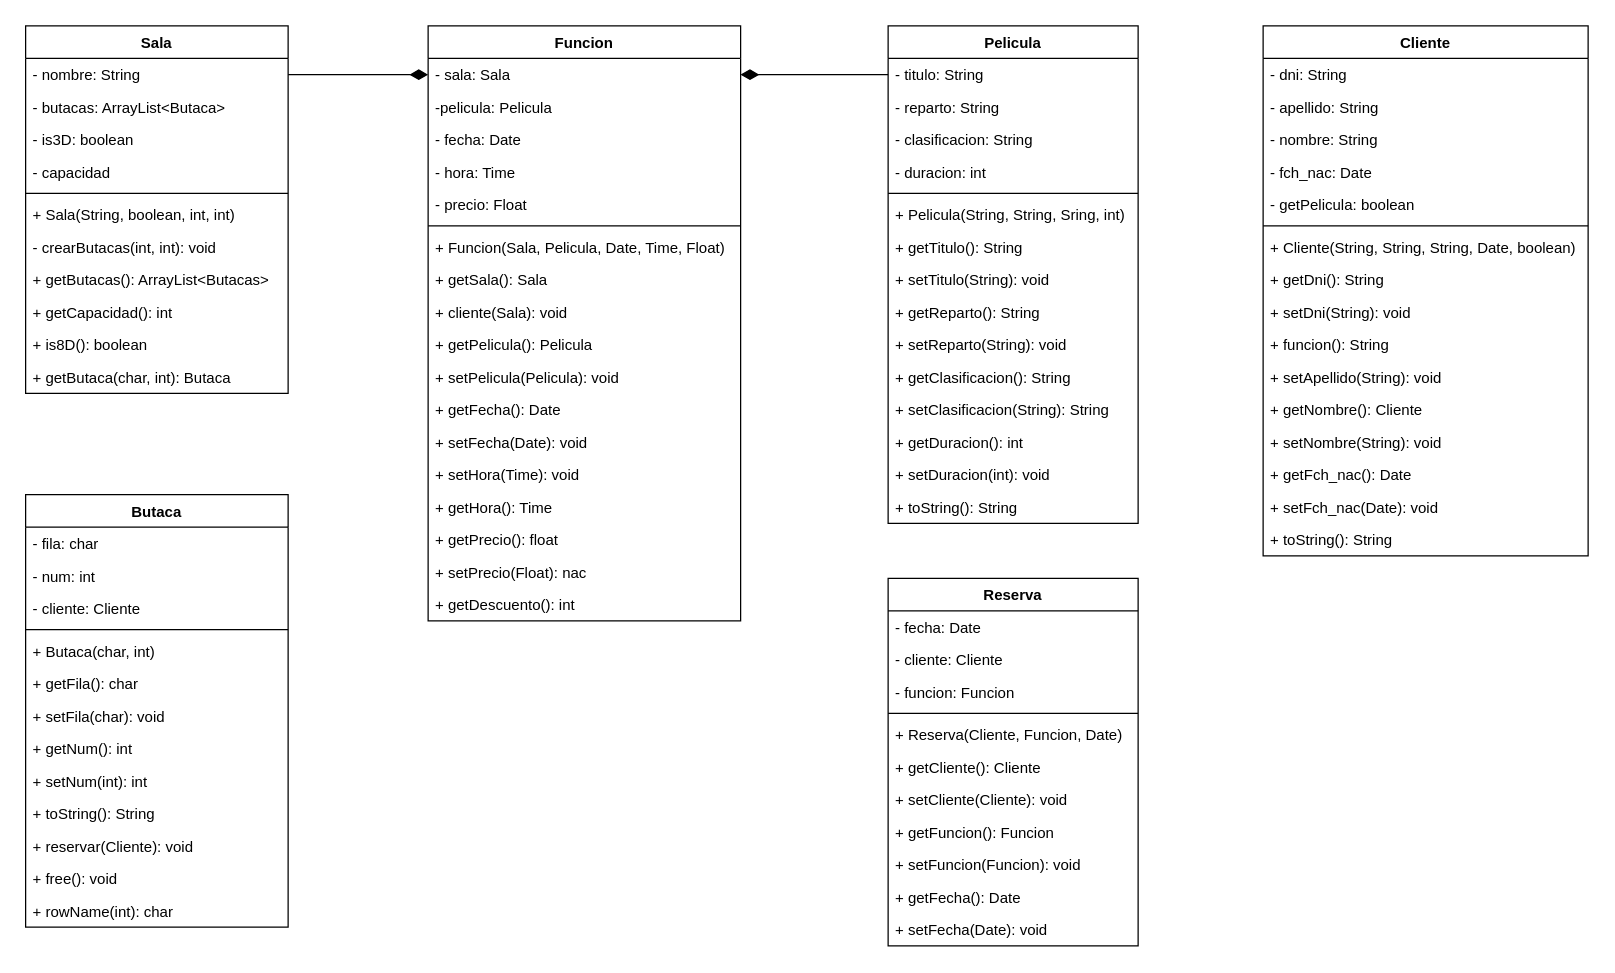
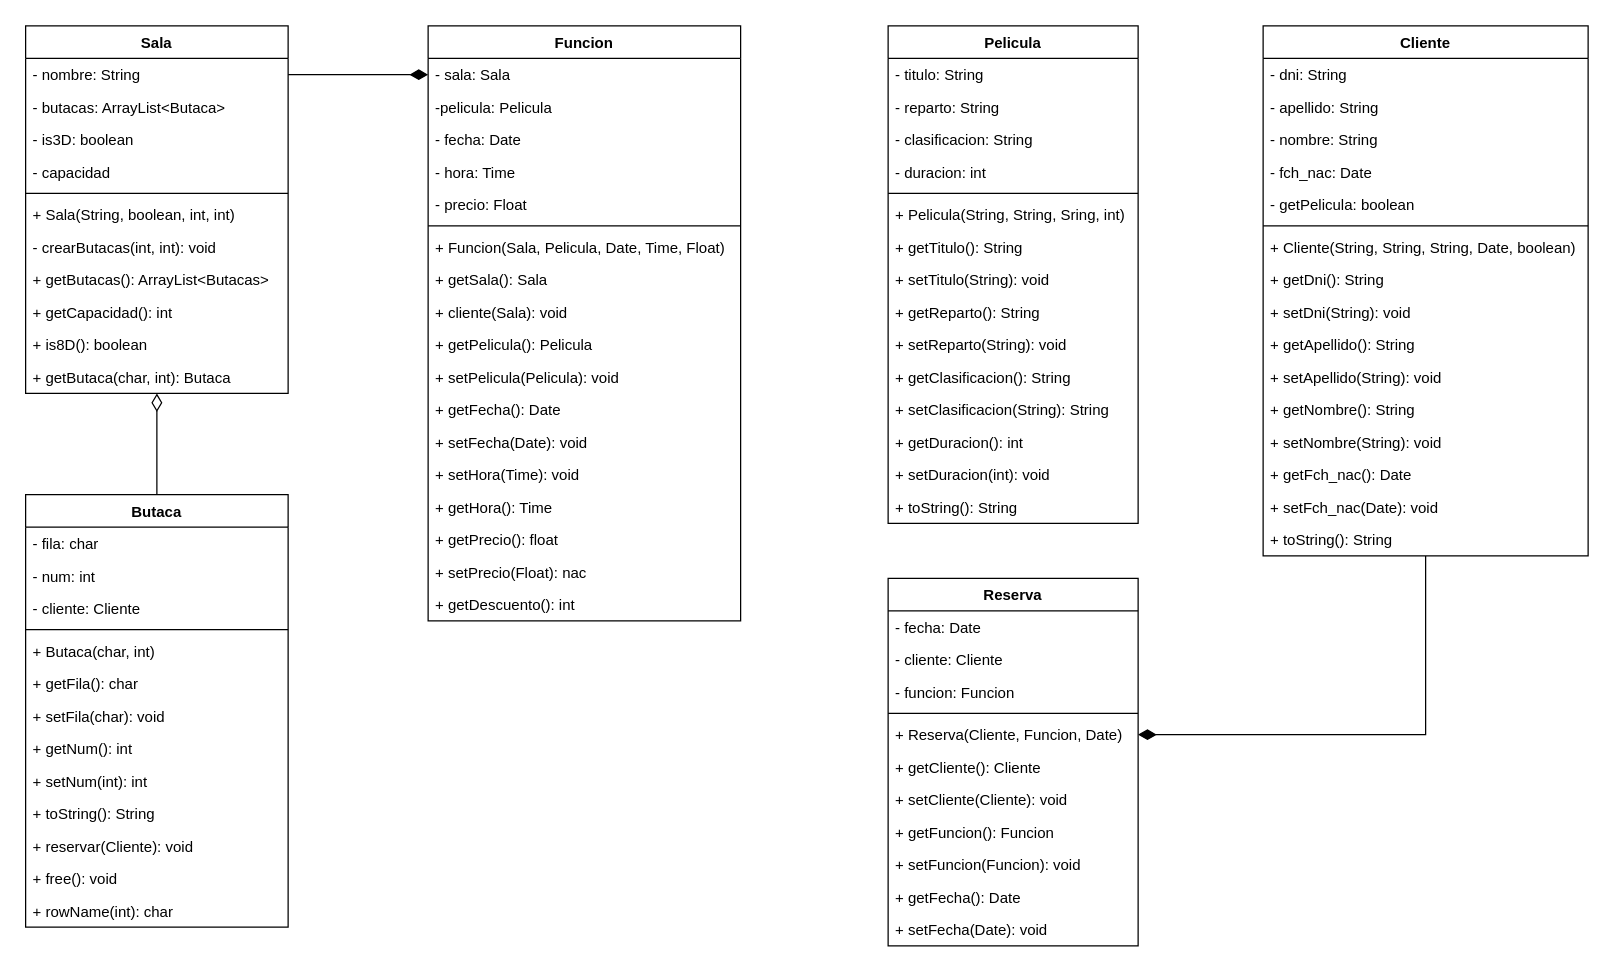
(822, 74) -> none
(1340, 345) -> (1353, 345)
(1353, 410) -> (1350, 410)
none -> (157, 453)
none -> (1379, 734)
